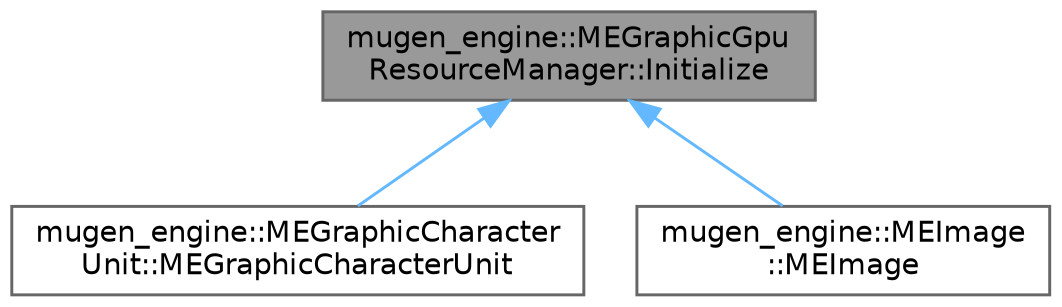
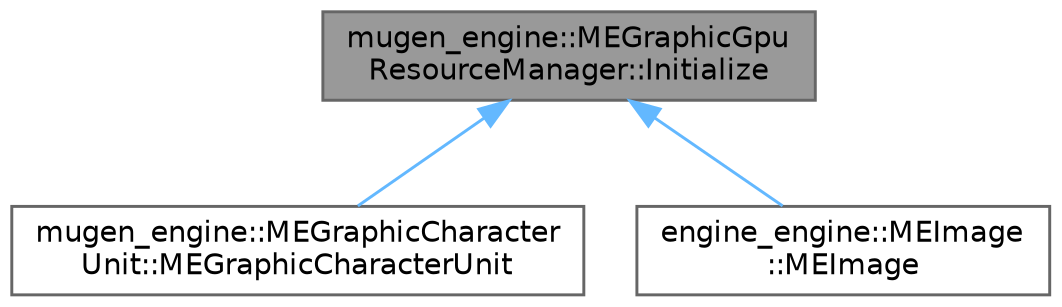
(843, 251) -> (843, 251)
